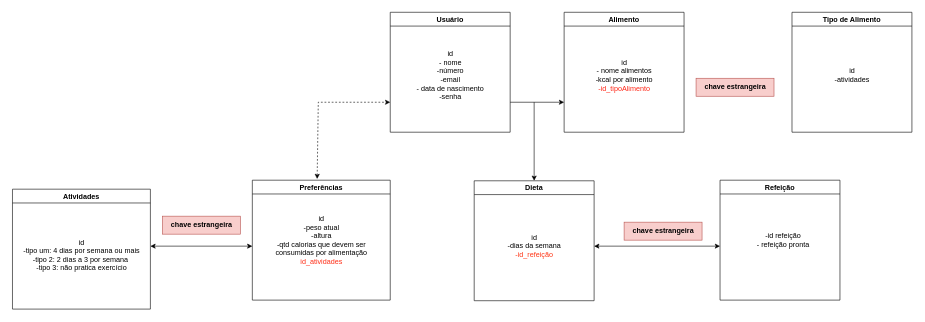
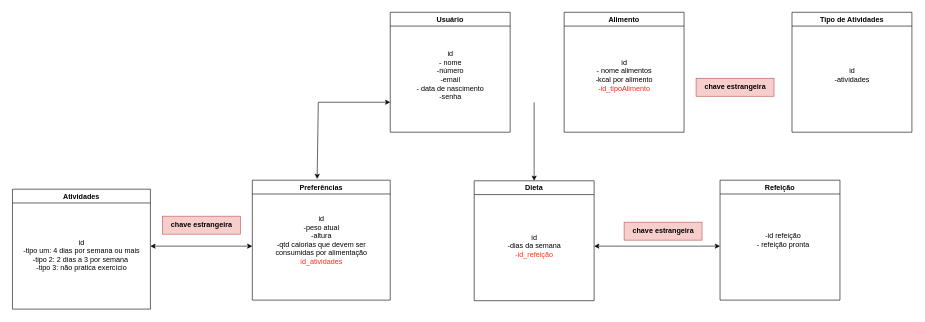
(852, 20) -> (852, 20)
(558, 102) -> none
(318, 104) -> (318, 104)
